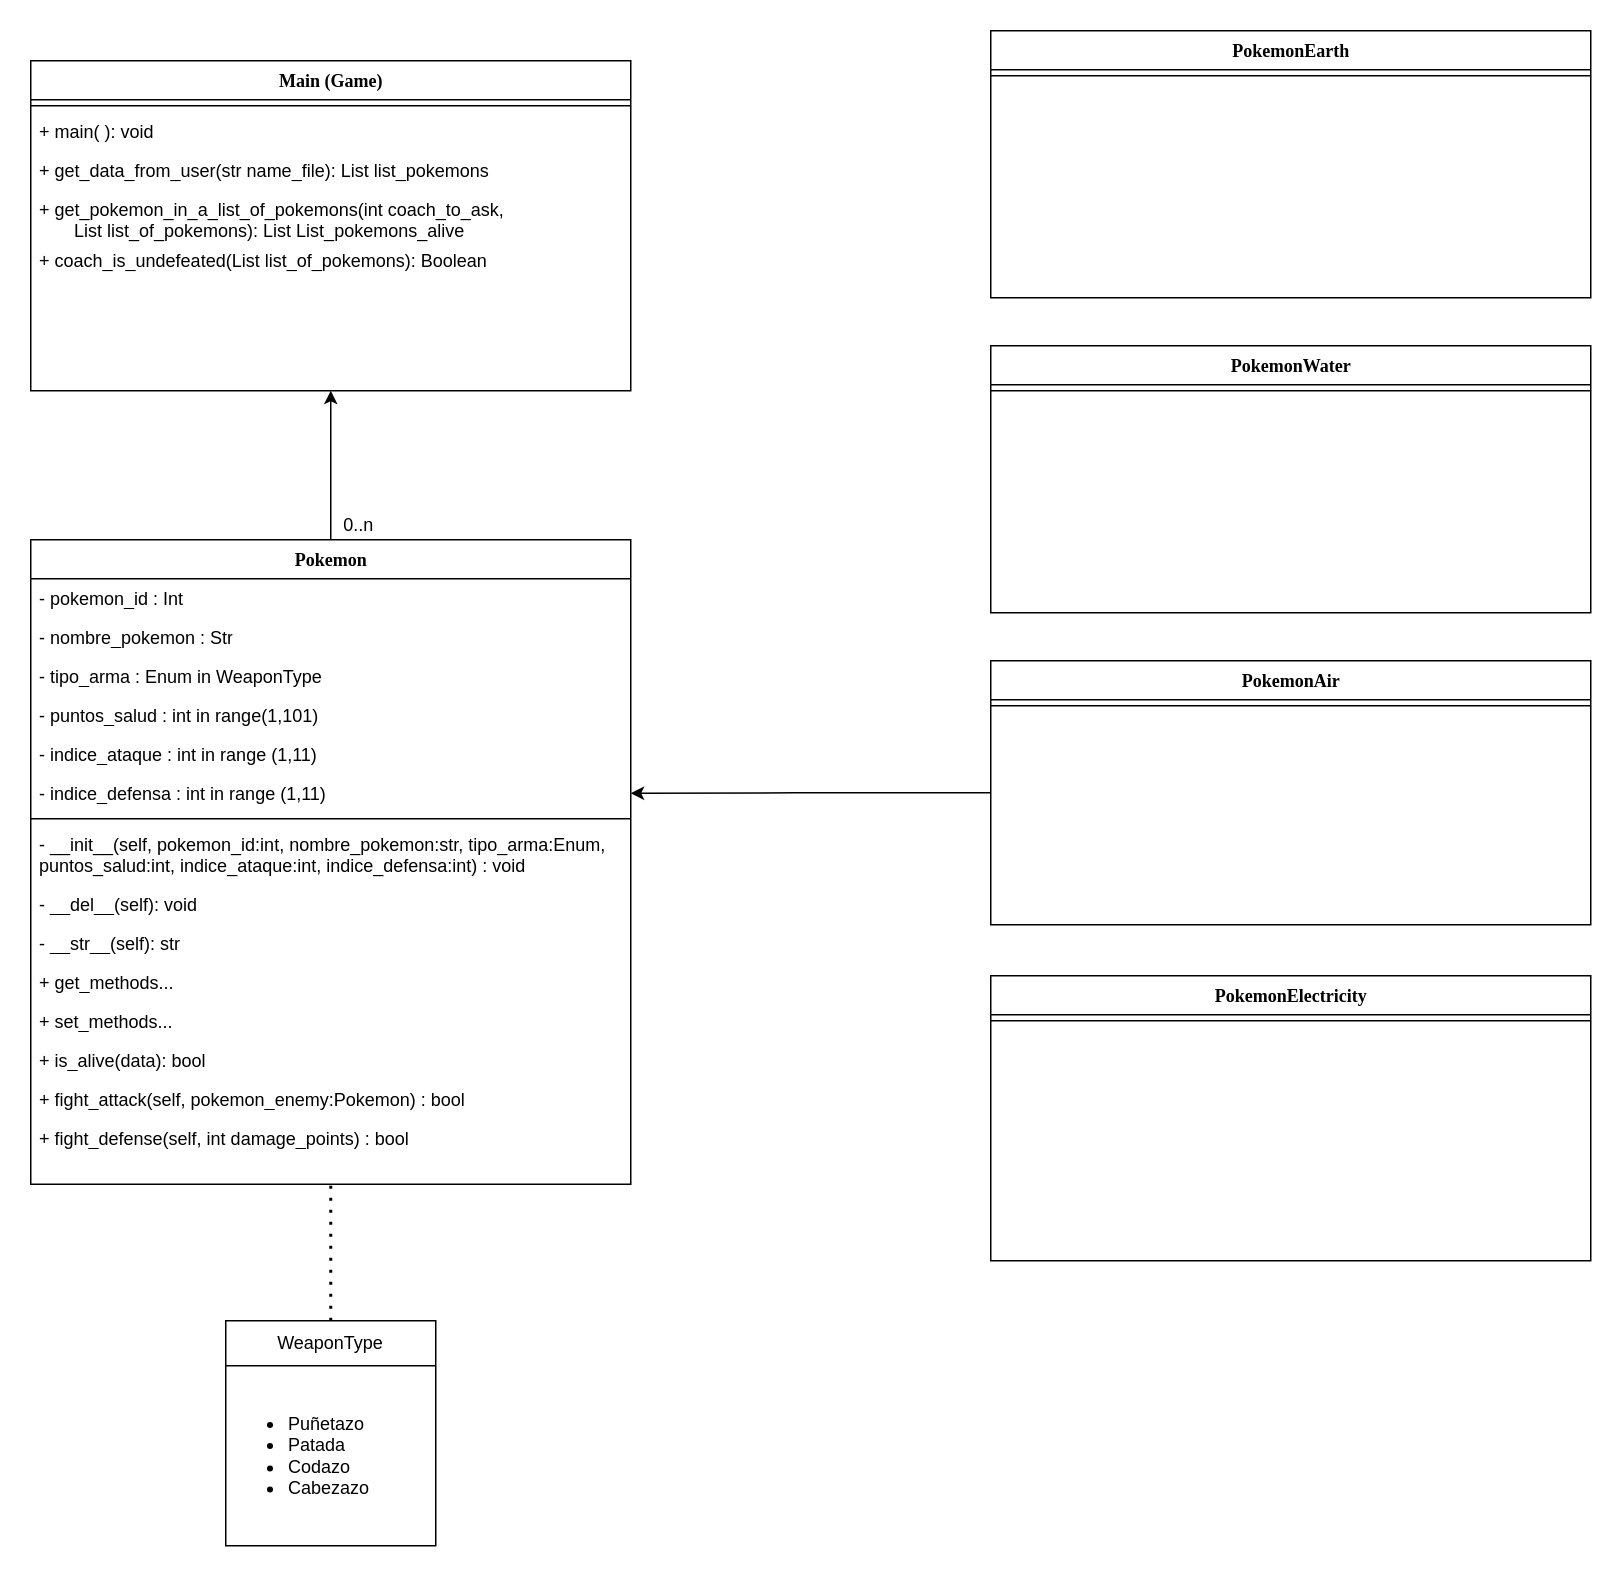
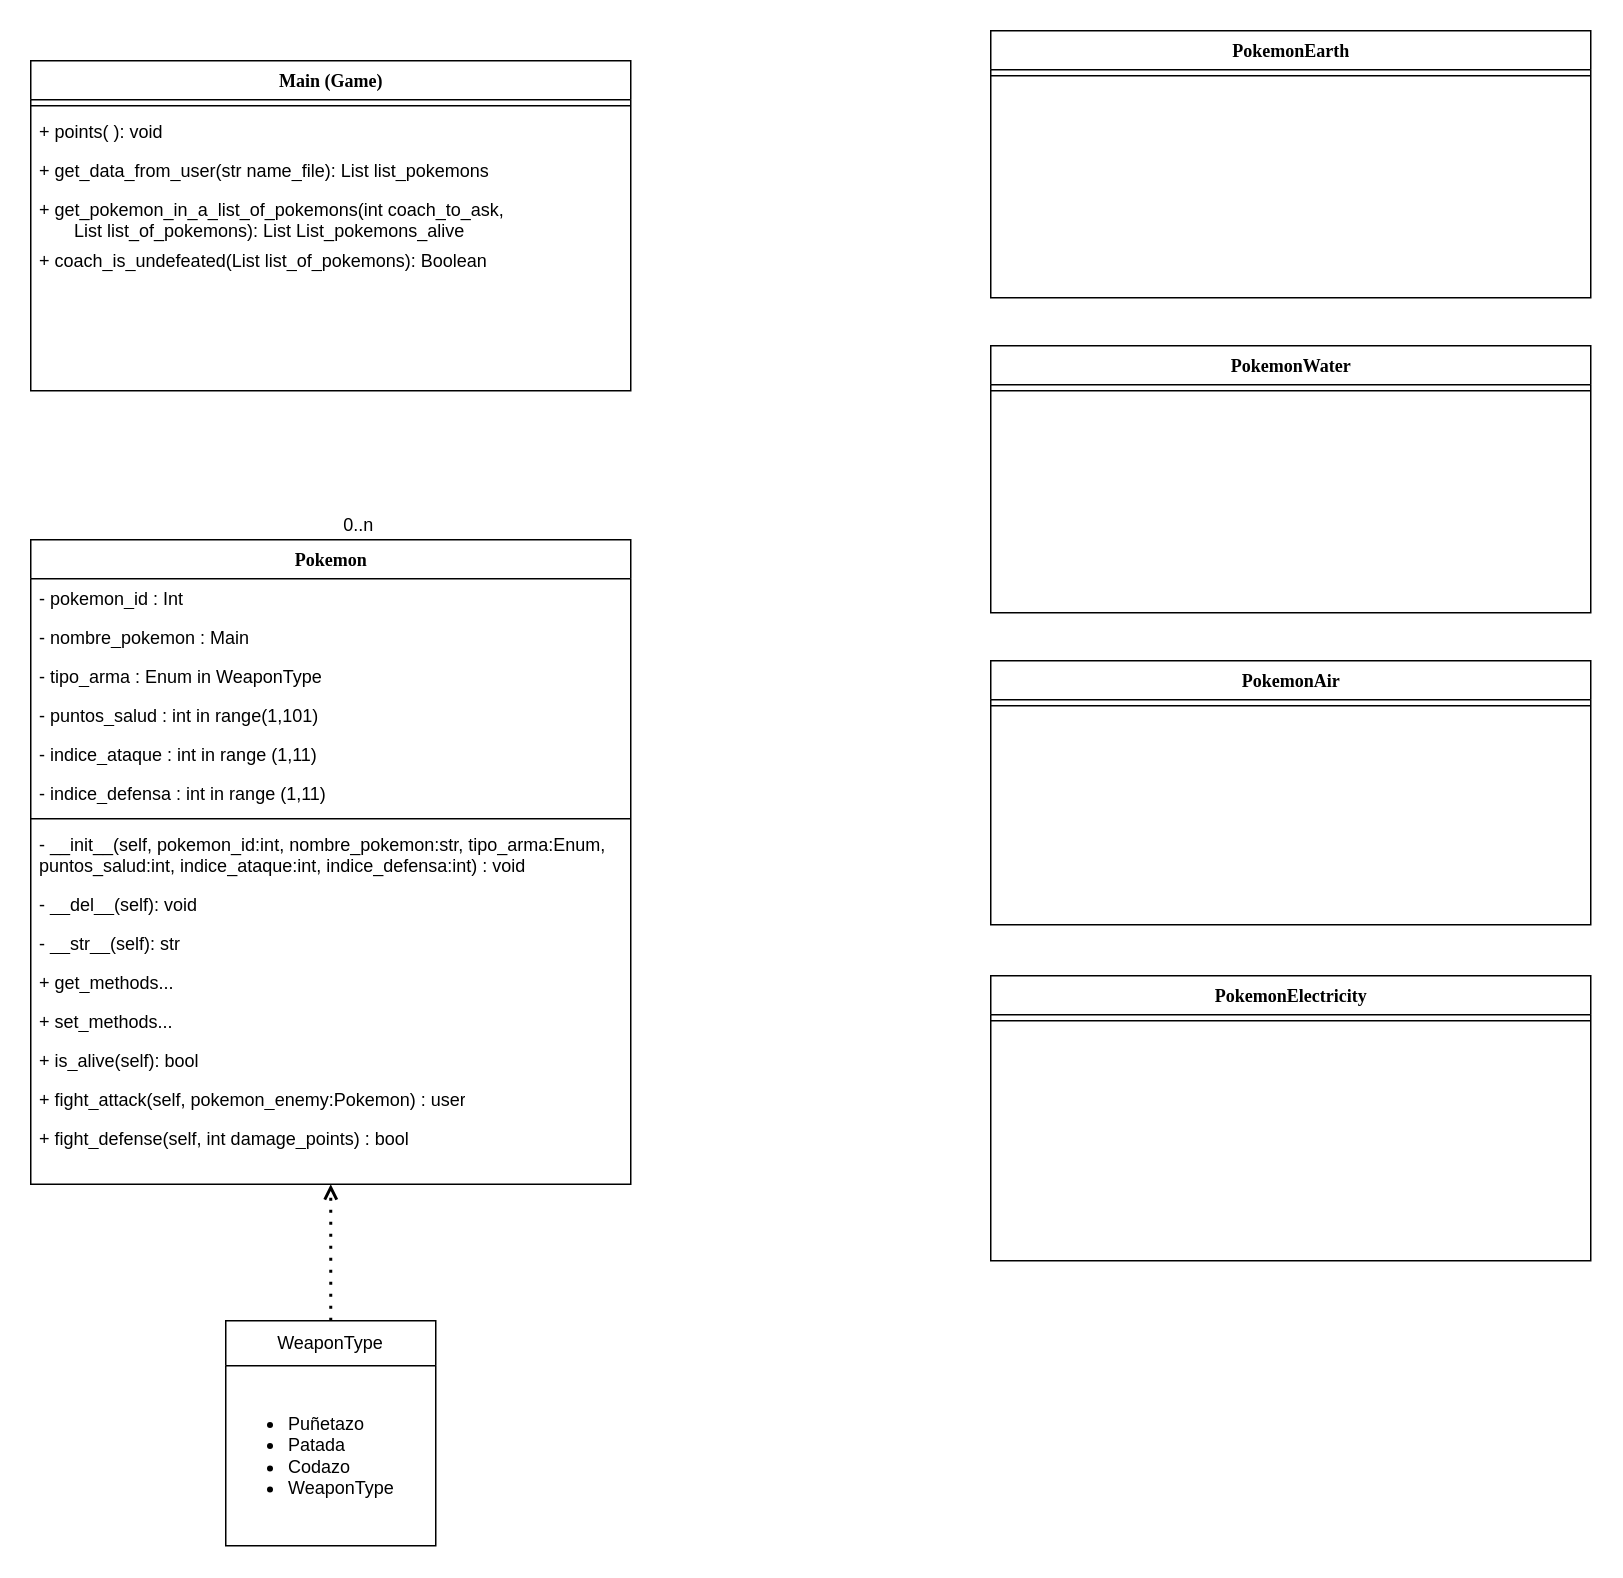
(101, 133) -> (111, 133)
(331, 469) -> none
(141, 639) -> (144, 639)
(816, 793) -> none
(134, 1062) -> (132, 1062)
(268, 1101) -> (271, 1101)
(331, 1191) -> (331, 1194)
(269, 1456) -> (279, 1456)
